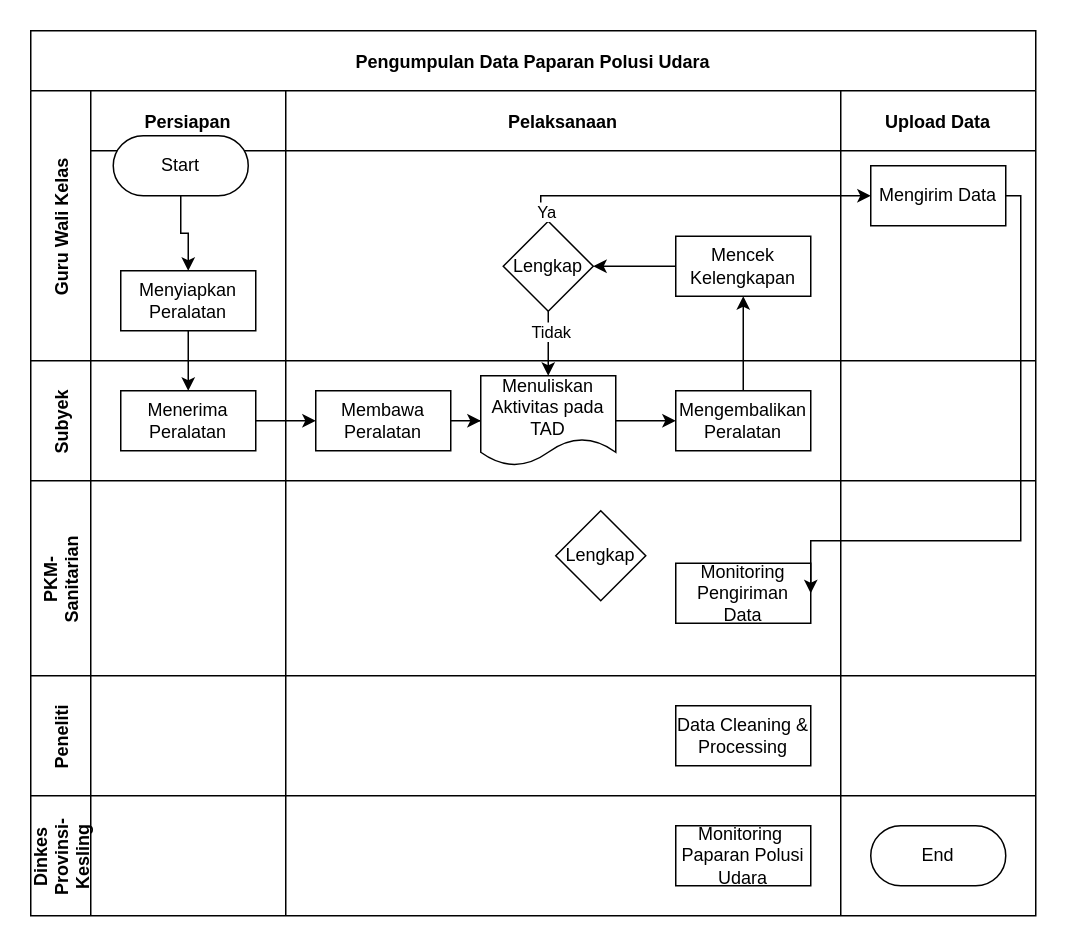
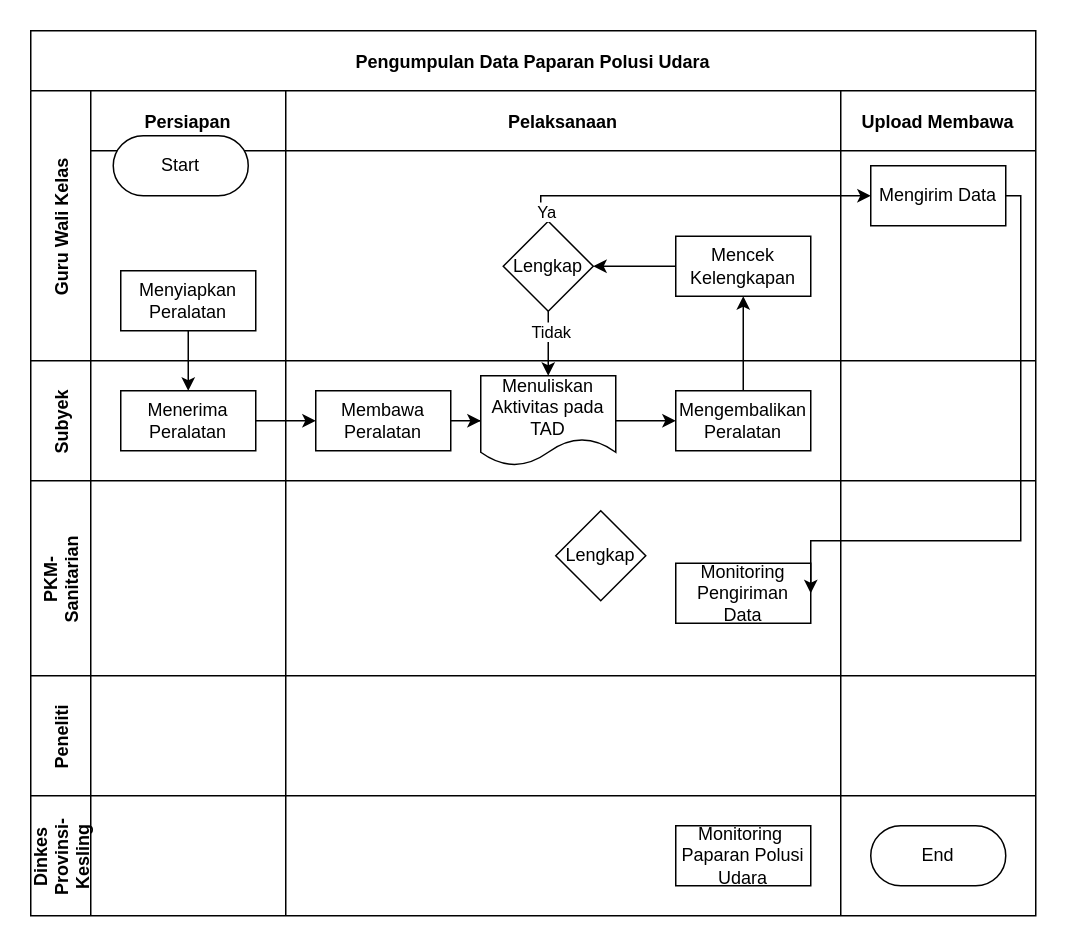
(938, 122) -> (938, 122)
(181, 231) -> none
(743, 736) -> none
